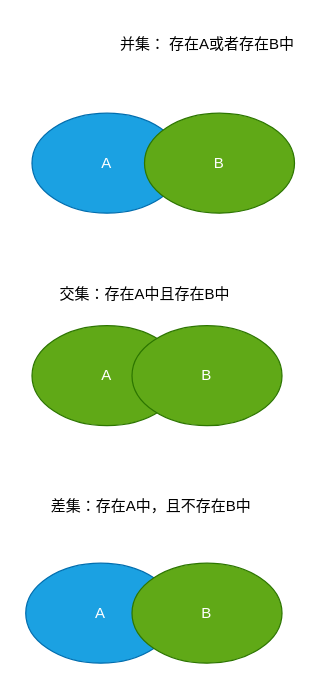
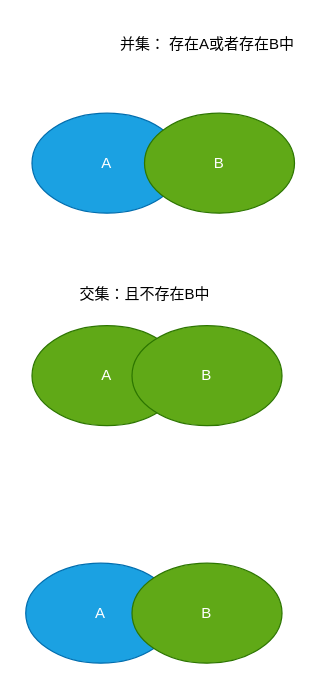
(145, 294) -> (145, 294)
(151, 507) -> none
